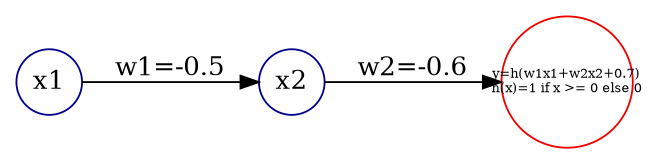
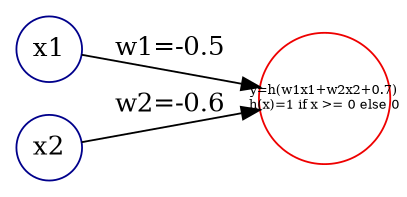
(161, 82) -> (162, 69)
